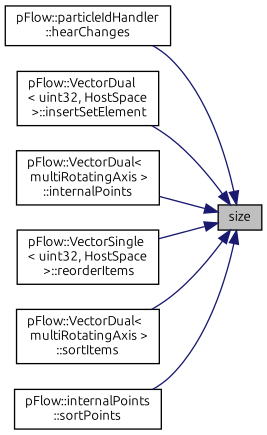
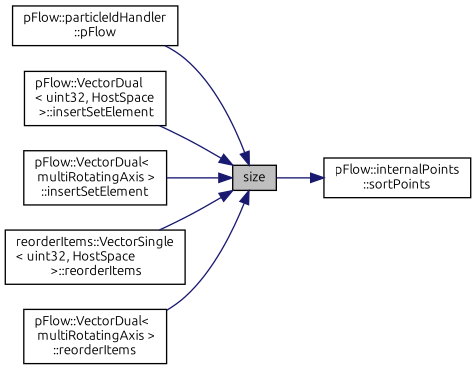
(88, 26) -> (95, 26)
(88, 178) -> (95, 178)
(88, 257) -> (95, 257)
(206, 324) -> (293, 178)
(88, 337) -> (95, 337)
